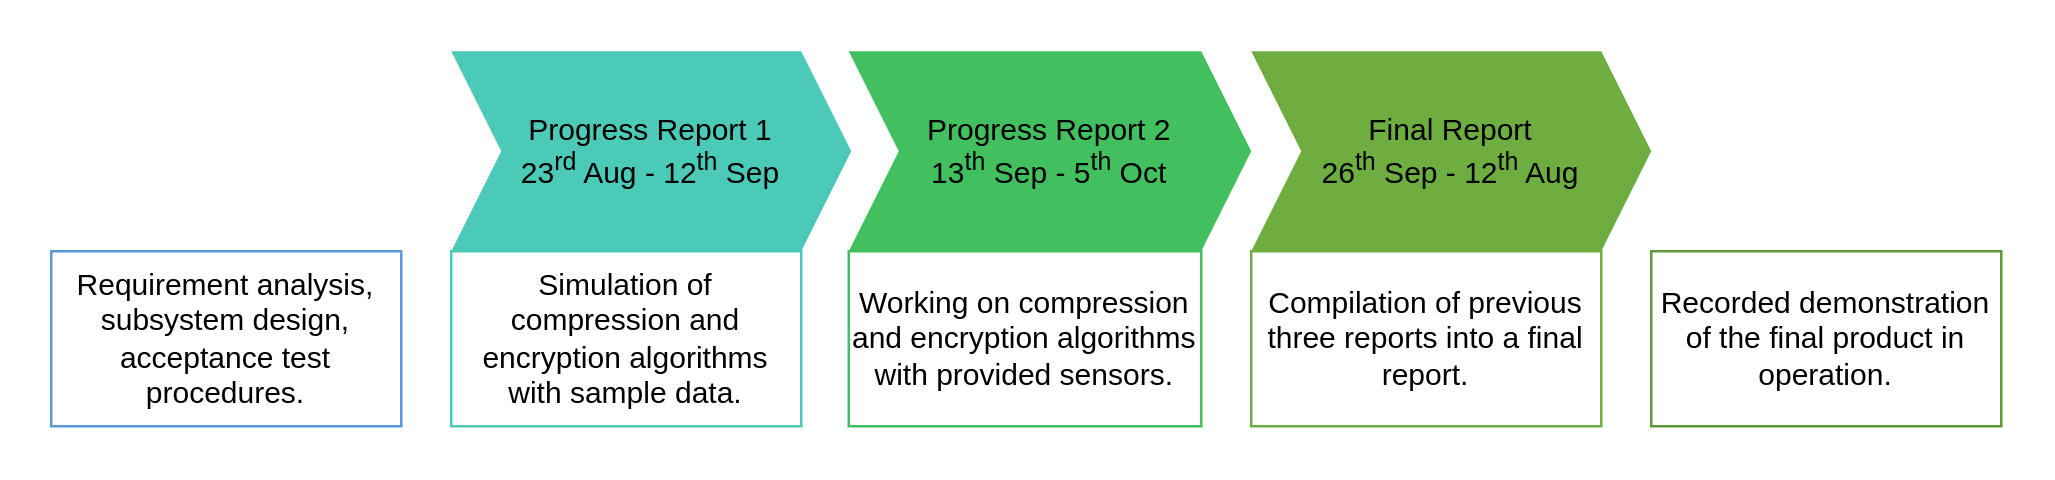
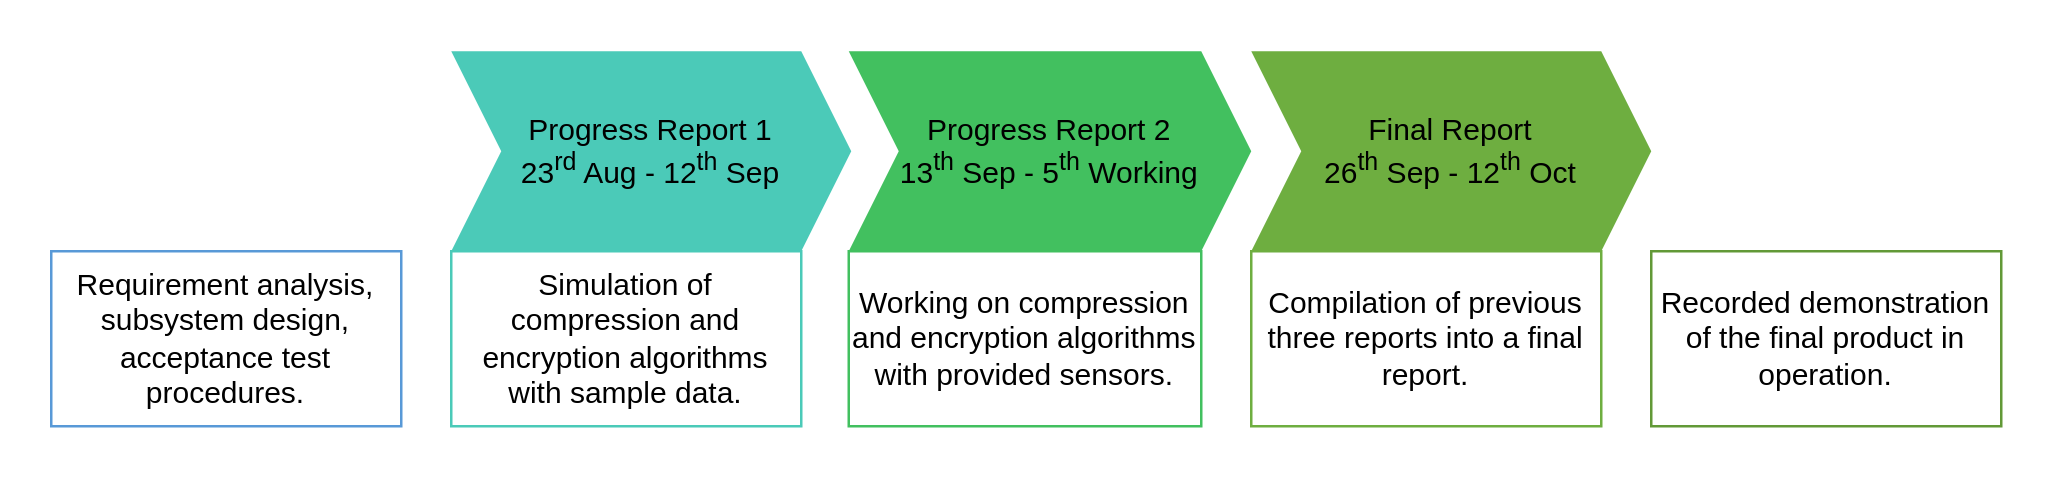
(1050, 151) -> (1050, 151)
(1451, 151) -> (1451, 151)
